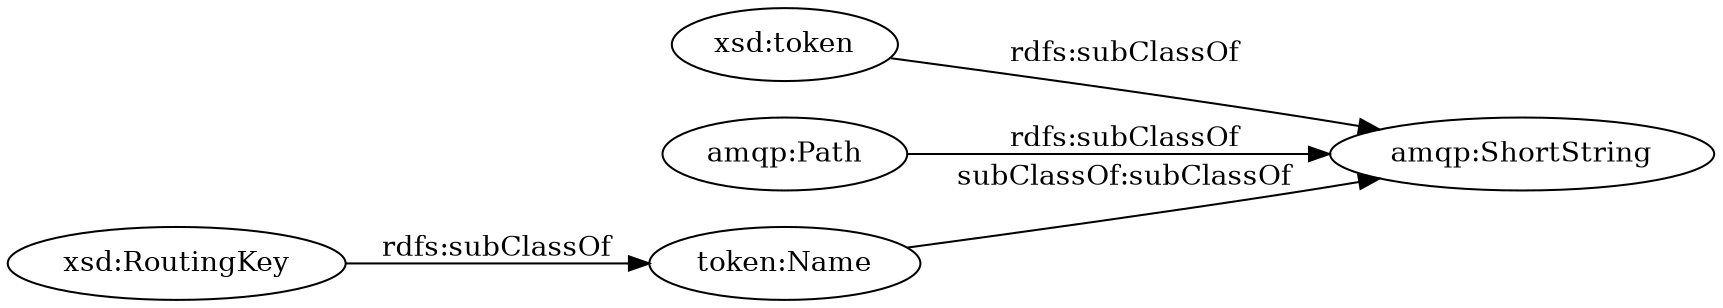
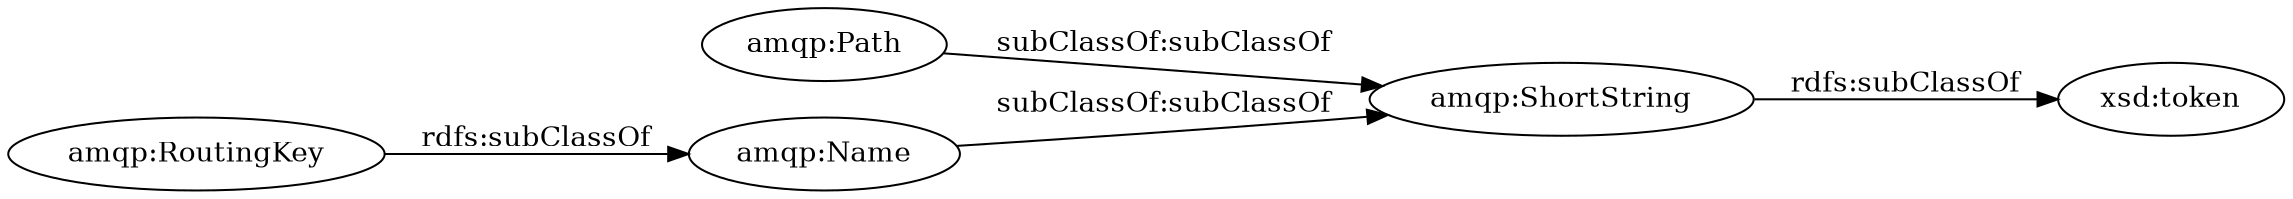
(1125, 91) -> (1896, 99)
(1125, 139) -> (1165, 44)
(177, 263) -> (196, 154)
(785, 263) -> (824, 154)
